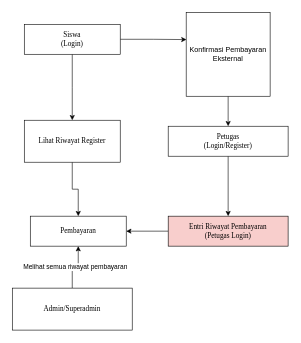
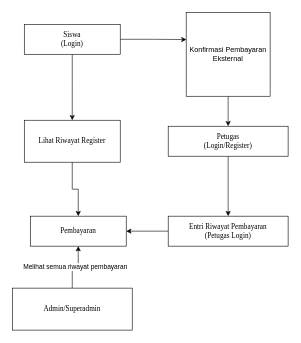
(228, 231) -> (228, 231)
